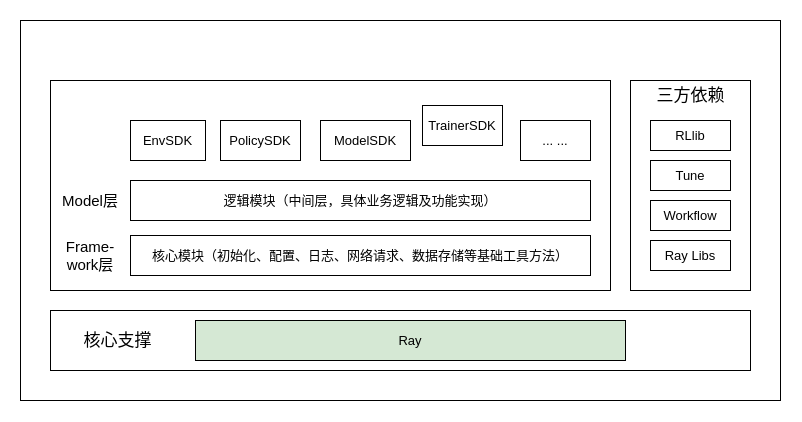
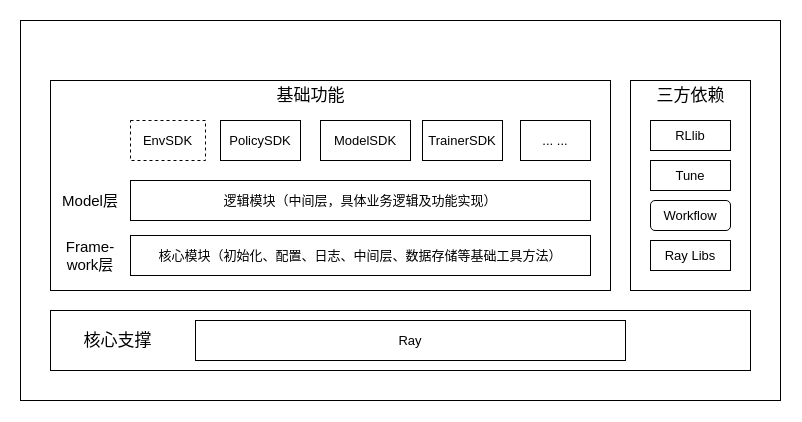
none -> (311, 96)
(463, 126) -> (463, 141)
(168, 141) -> (168, 141)
(691, 216) -> (691, 216)
(361, 256) -> (361, 256)
(411, 341) -> (411, 341)
